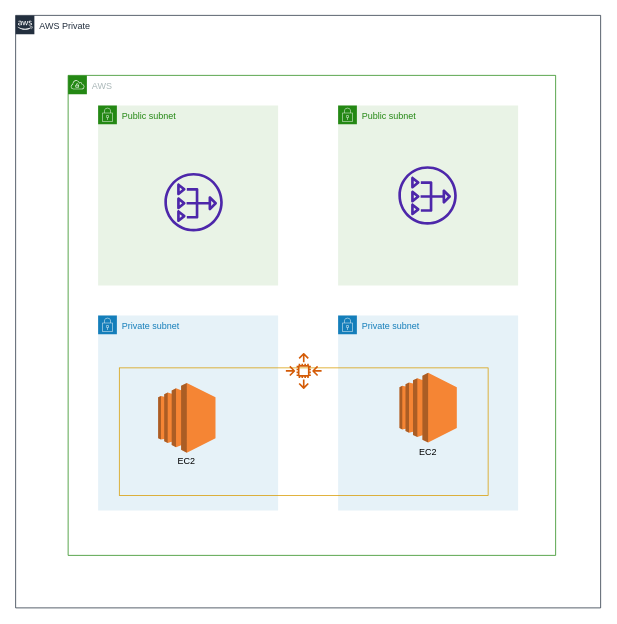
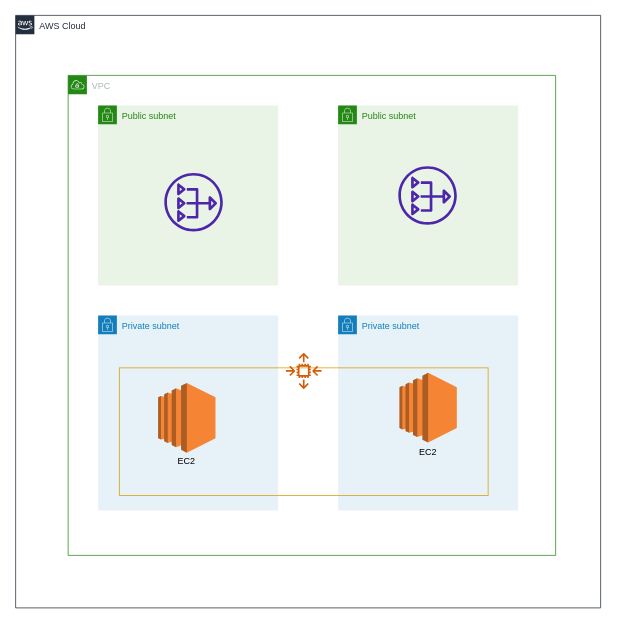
(65, 26) -> (60, 26)
(99, 86) -> (99, 86)
